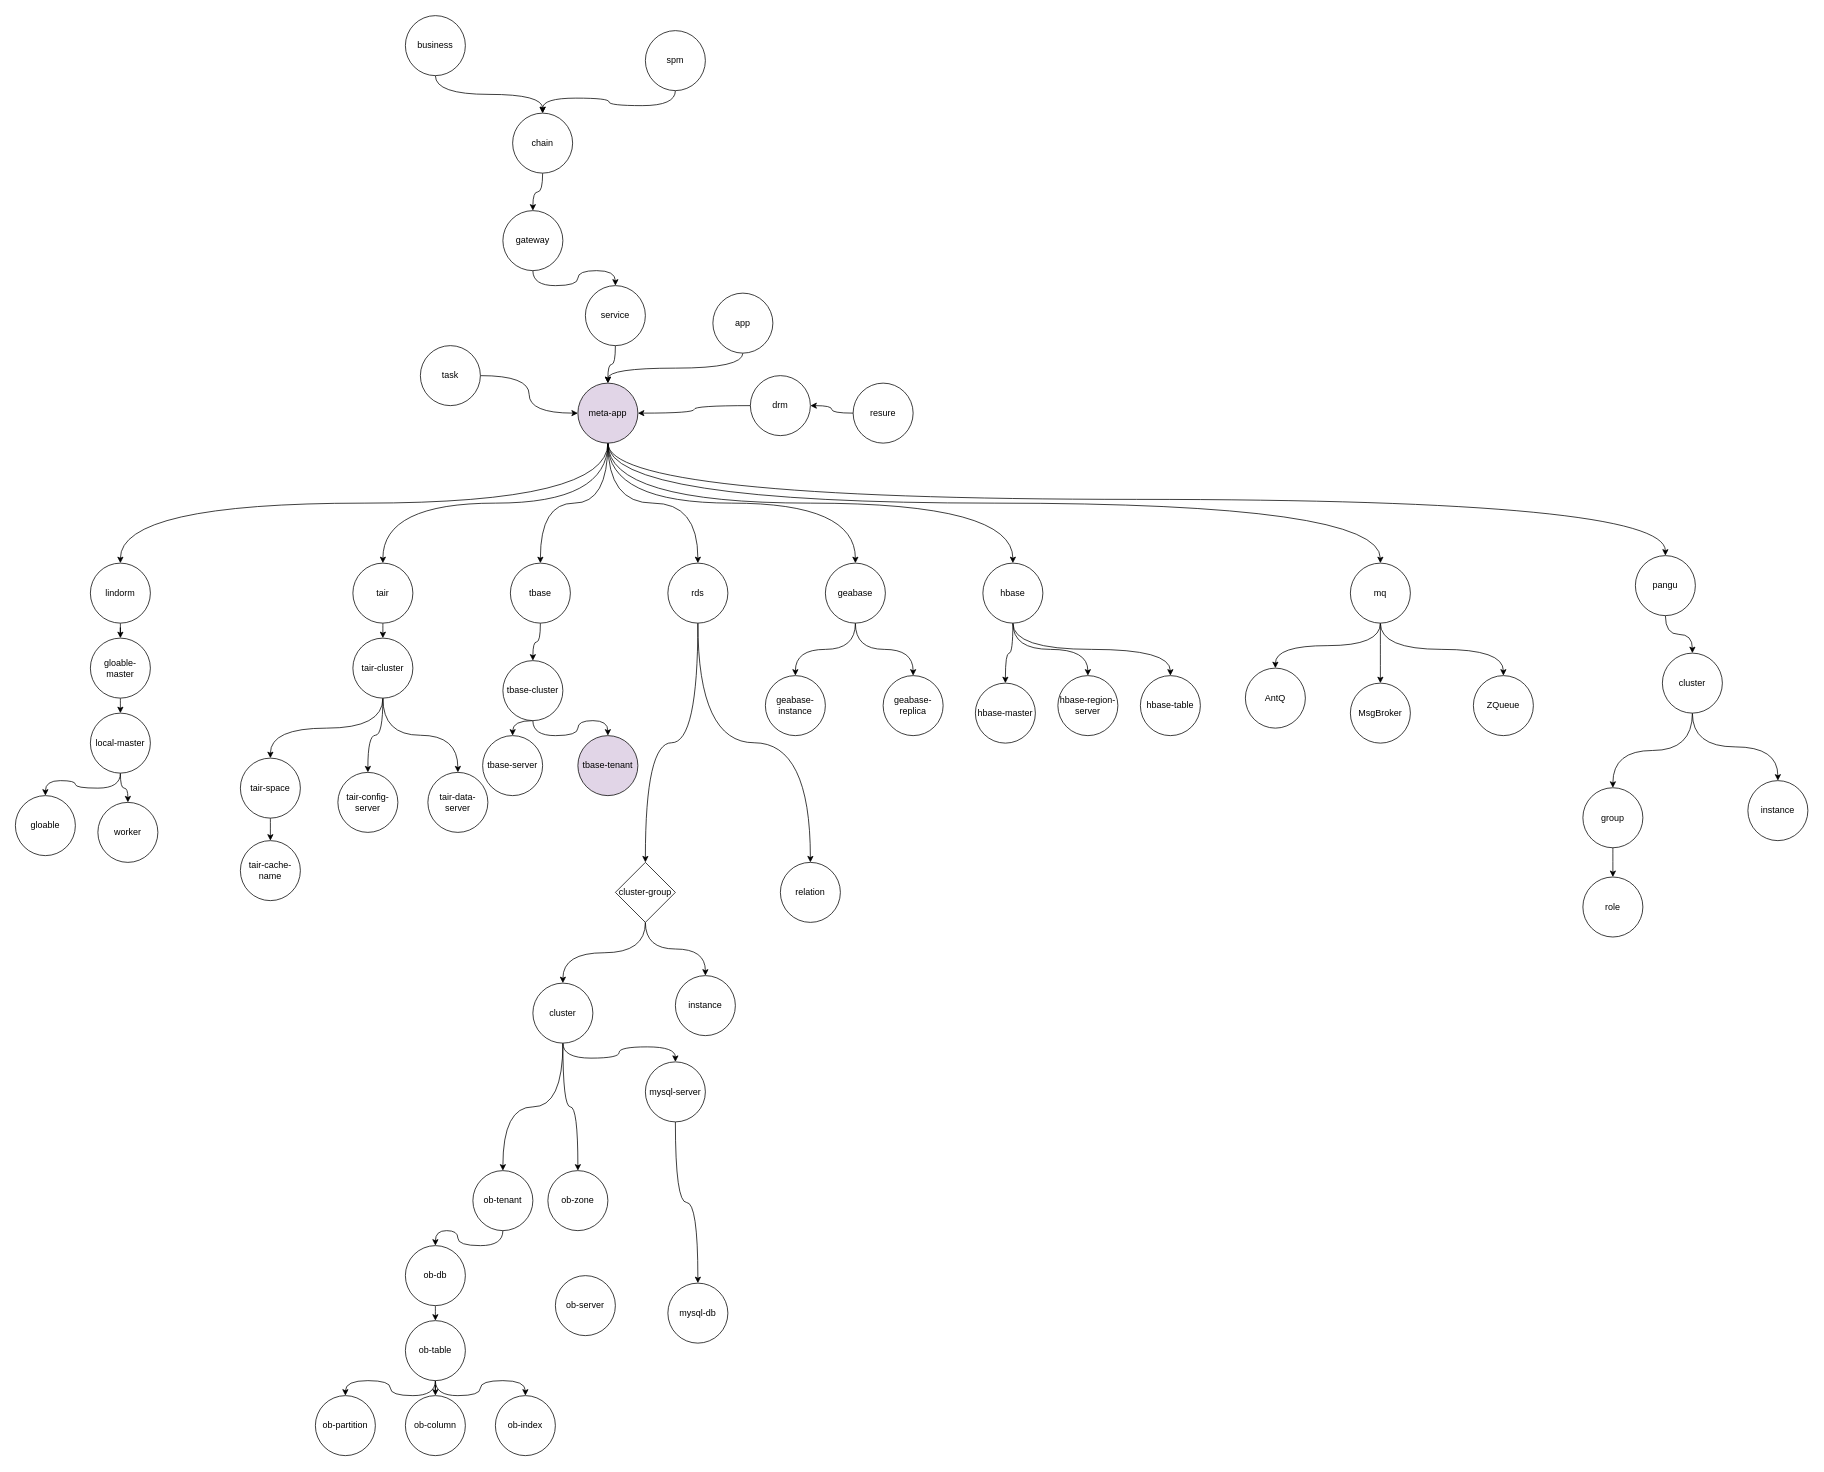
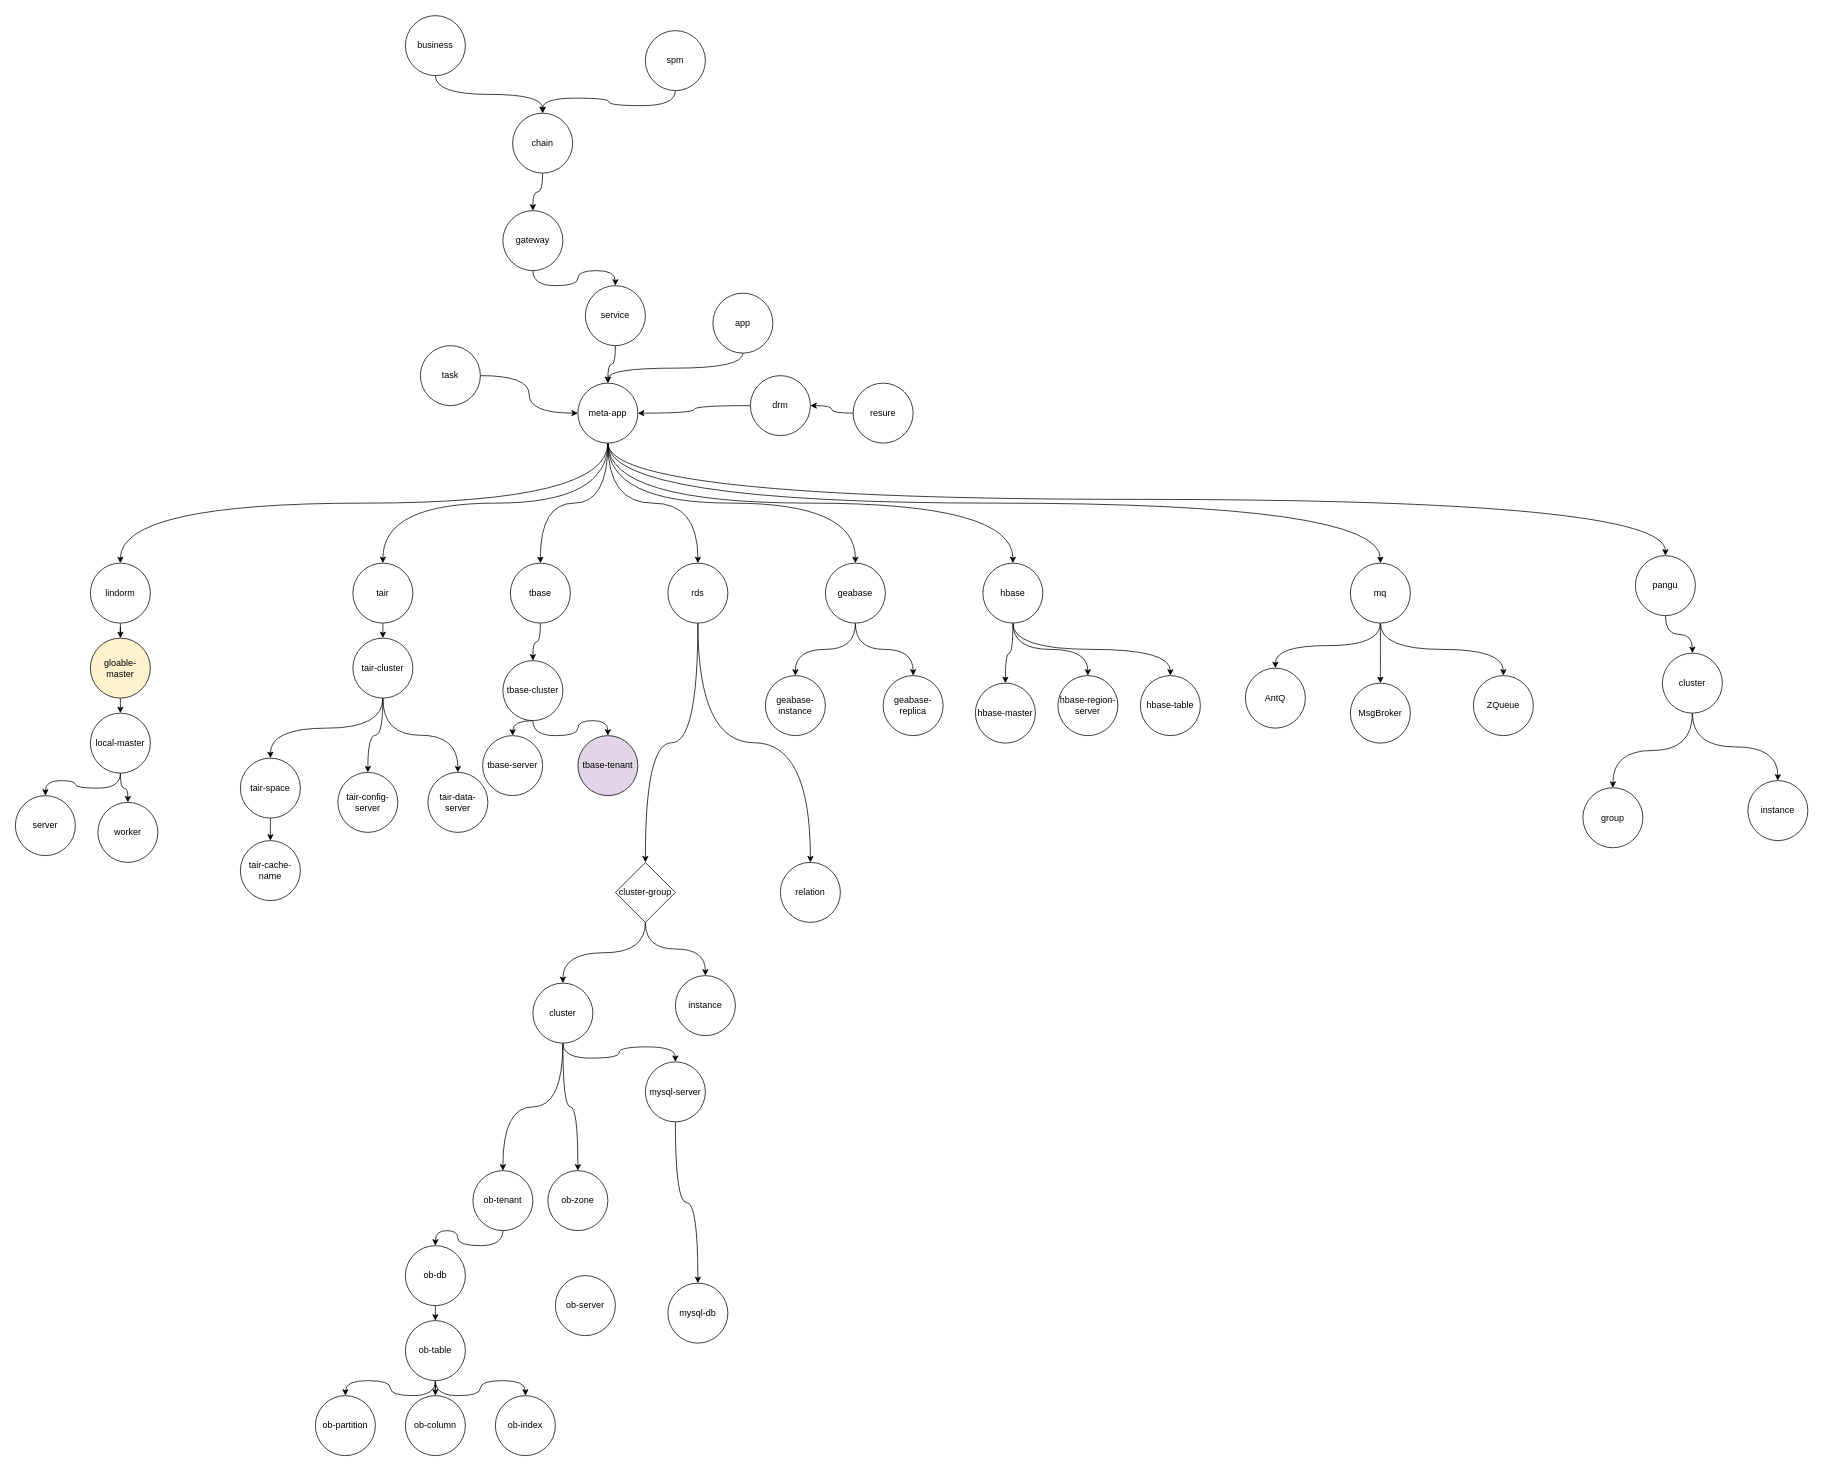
(608, 413) -> (608, 413)
(120, 668) -> (120, 668)
(45, 825) -> (45, 825)
(1613, 871) -> none
(1613, 907) -> none
